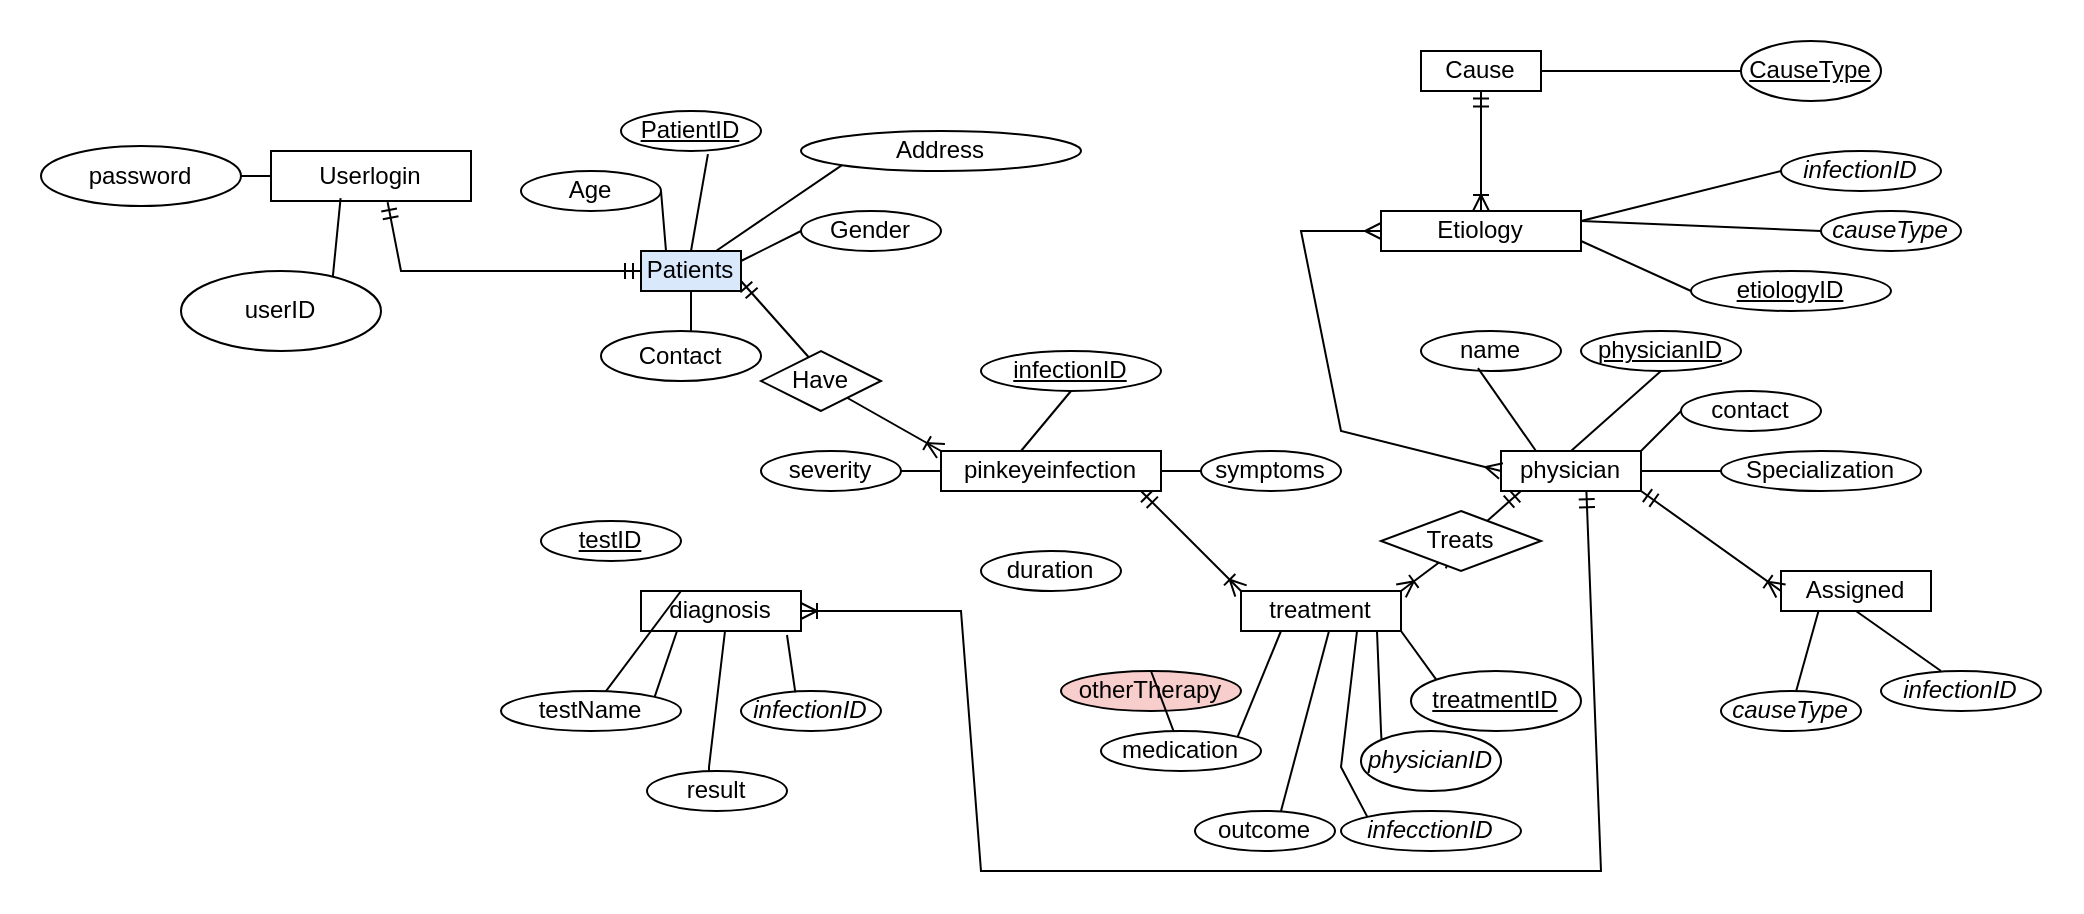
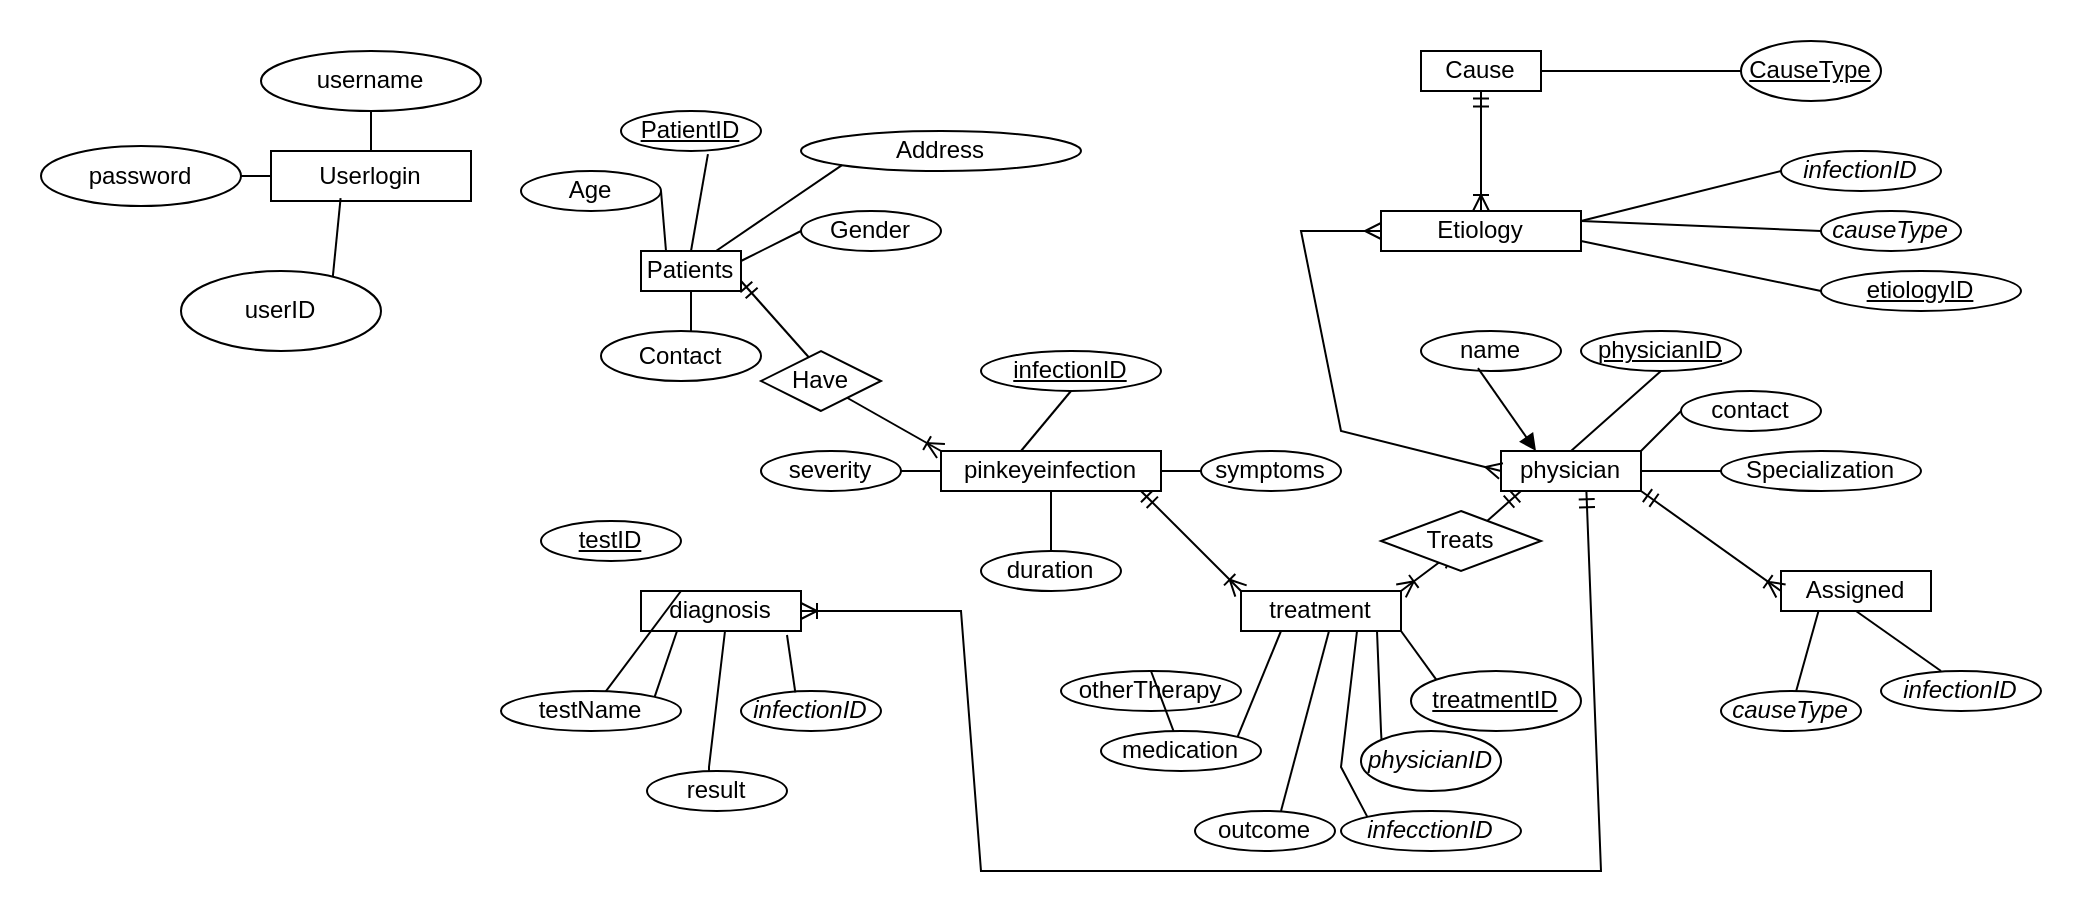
none -> (371, 81)
none -> (371, 131)
(486, 271) -> none
(691, 271) -> (691, 271)
(1791, 291) -> (1921, 291)
(1529, 441) -> (1526, 436)
none -> (1051, 521)
(1151, 691) -> (1151, 691)
